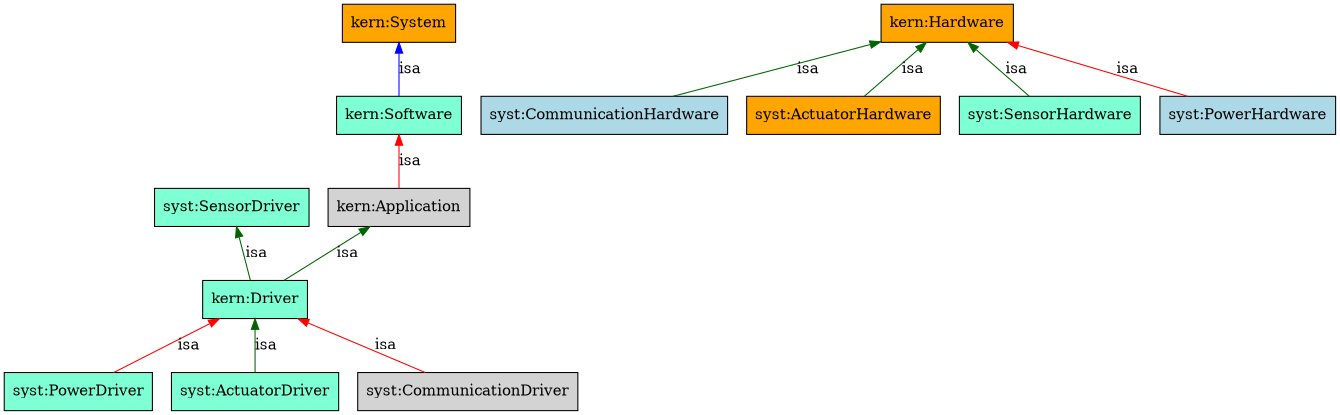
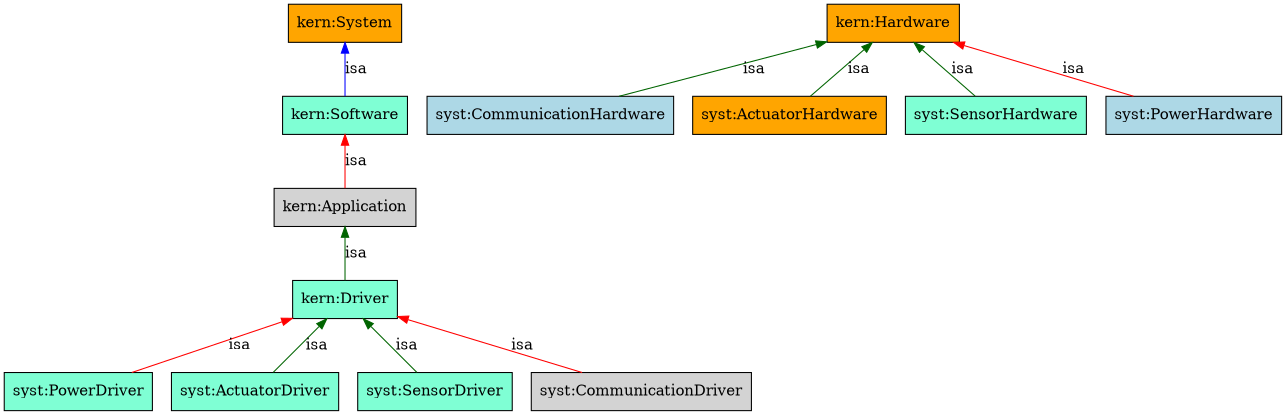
(245, 259) -> (394, 349)
